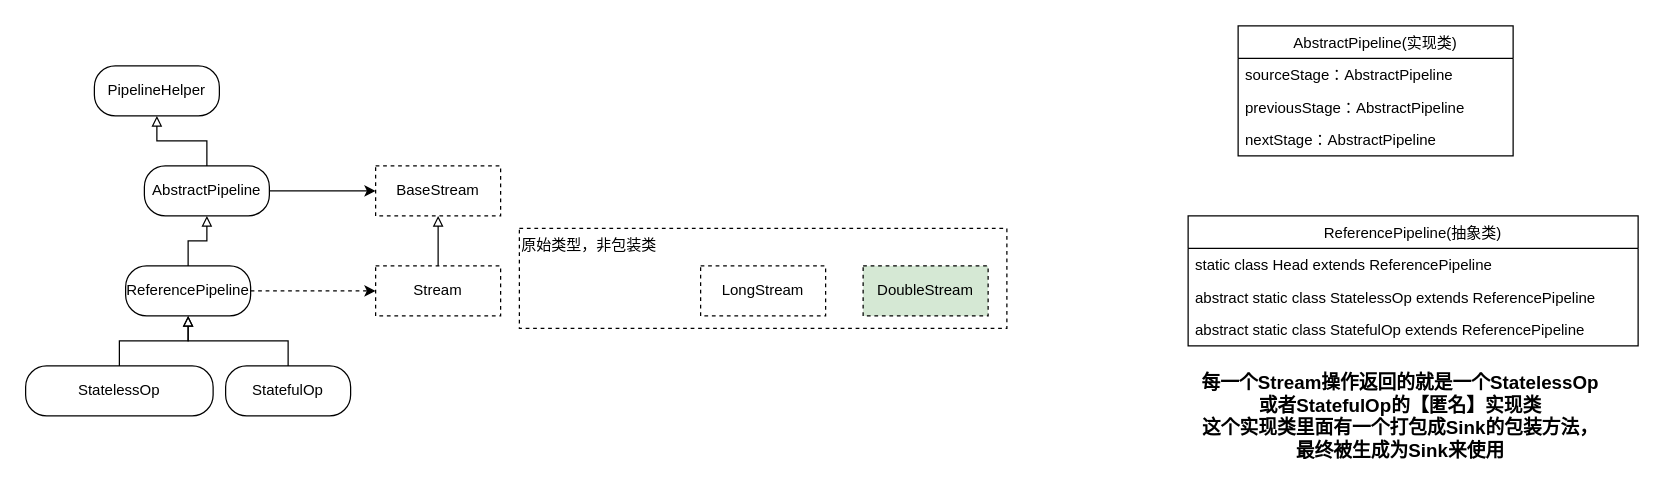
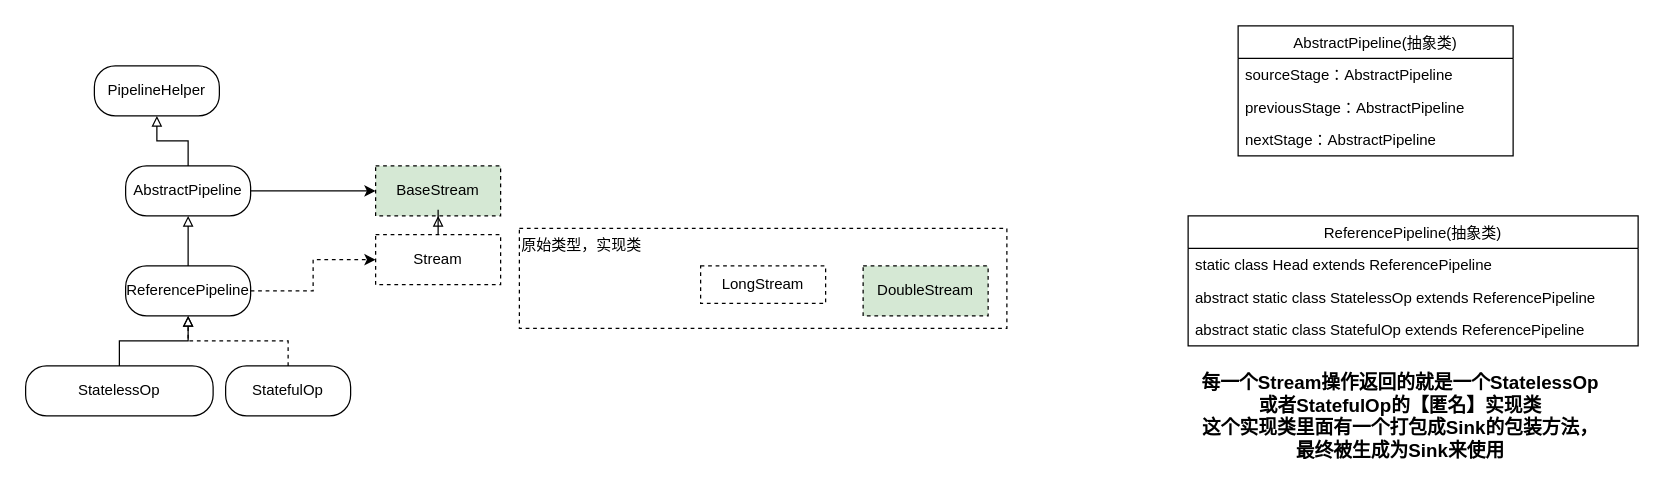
(1375, 43) -> (1375, 43)
(207, 191) -> (188, 191)
(438, 191) -> (438, 191)
(589, 246) -> (582, 246)
(438, 291) -> (438, 259)
(763, 291) -> (763, 284)
(251, 341) -> (251, 341)
